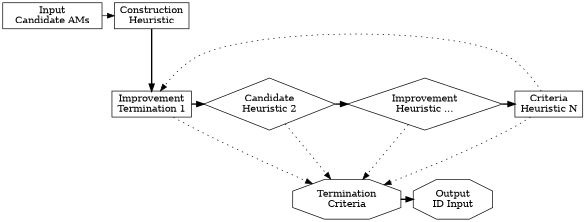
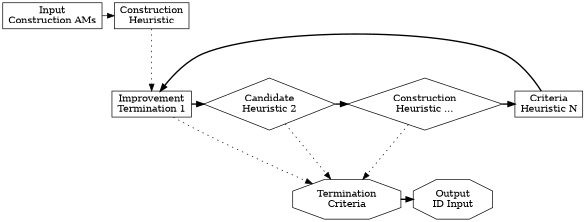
(52, 16) -> (52, 16)
(355, 34) -> (355, 34)
(152, 56) -> (152, 56)
(425, 104) -> (425, 104)
(462, 152) -> none
